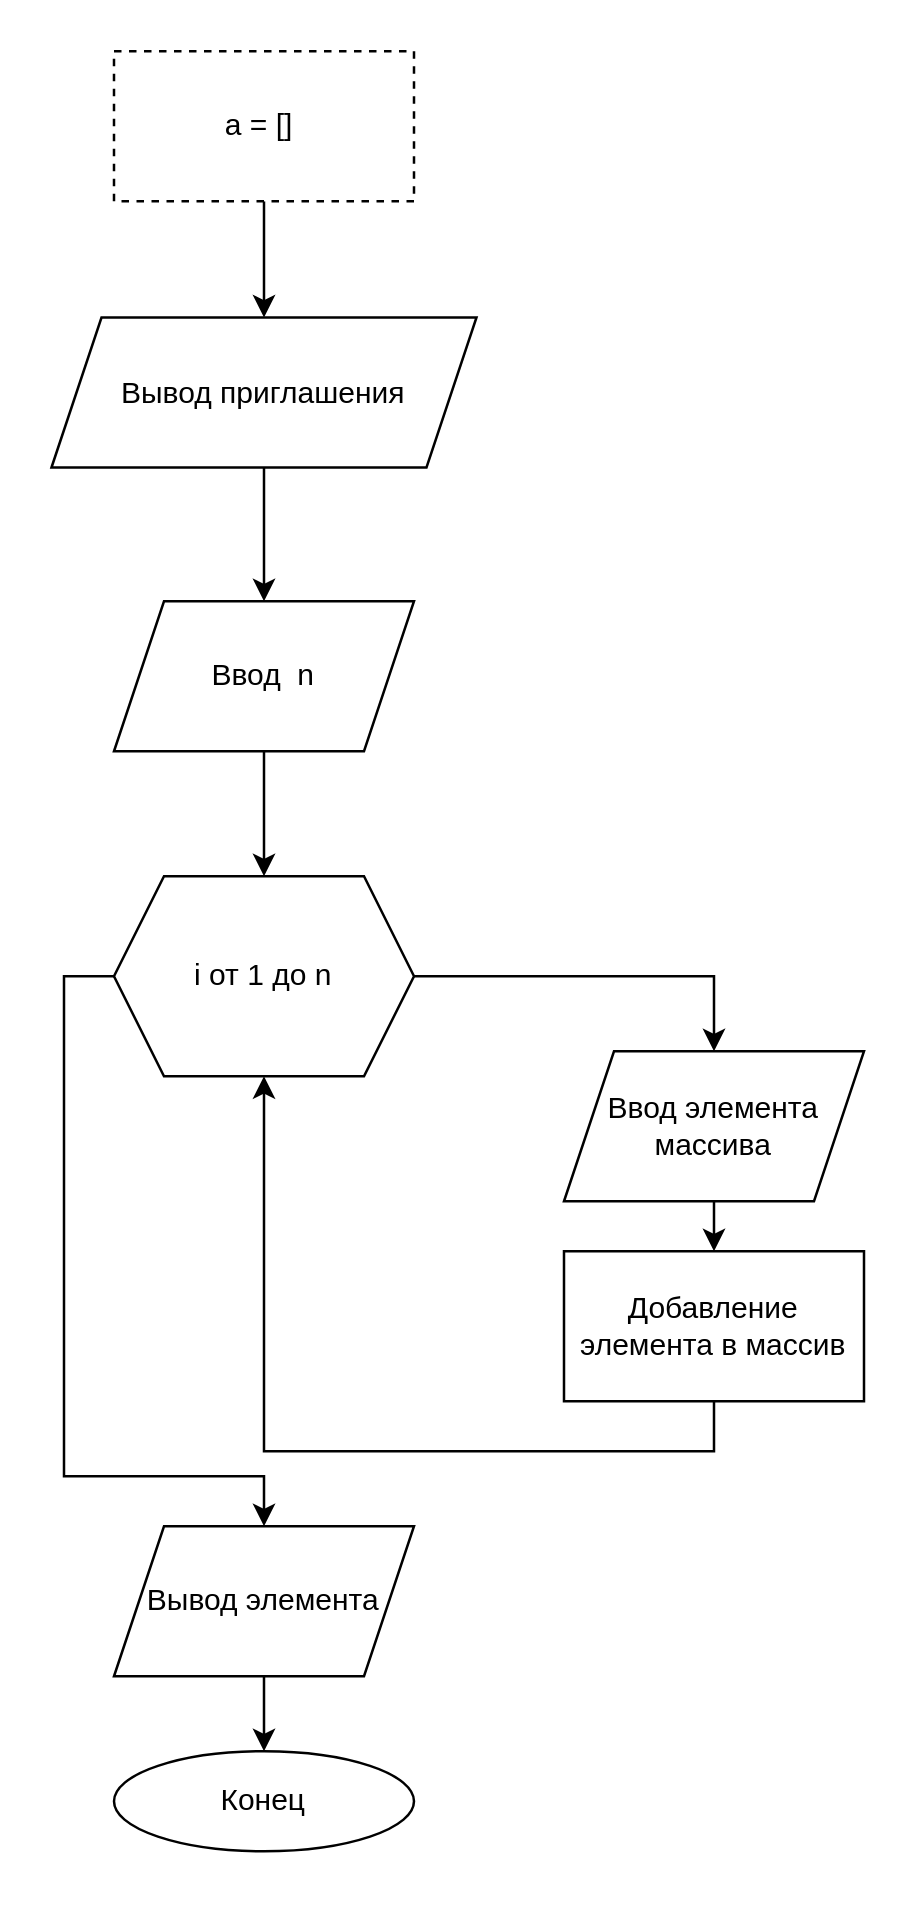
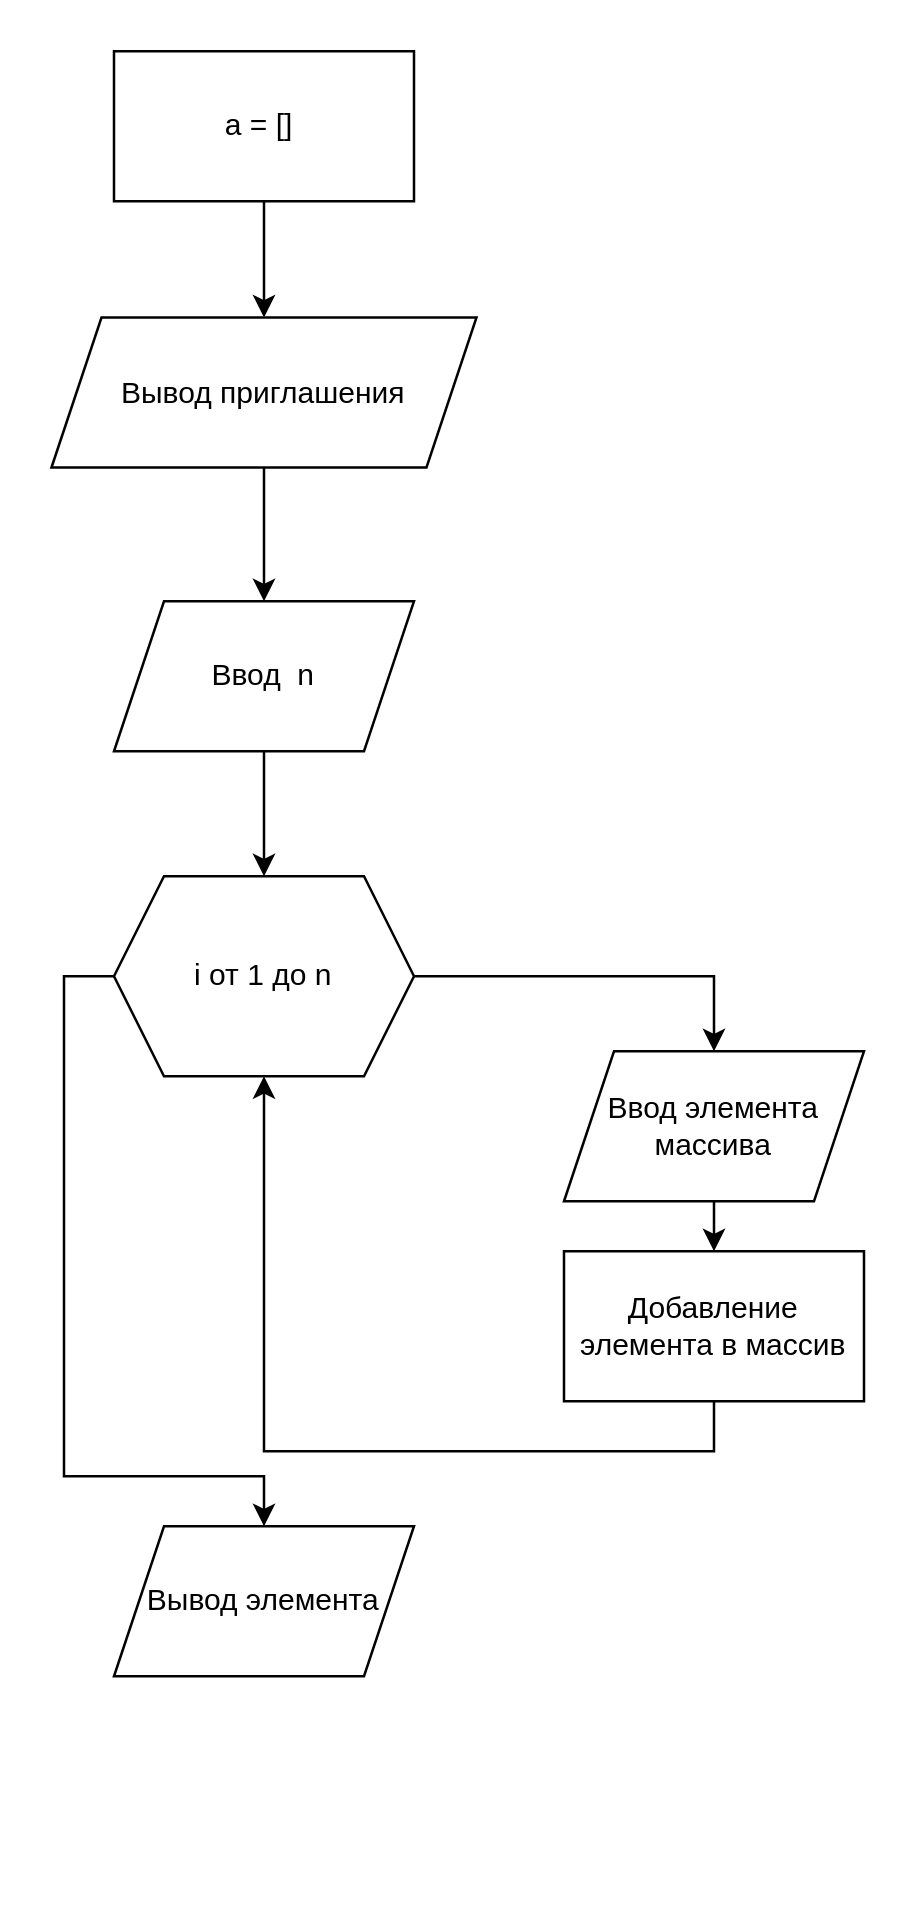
(264, 126) -> (264, 126)
(264, 1722) -> none
(264, 1801) -> none
